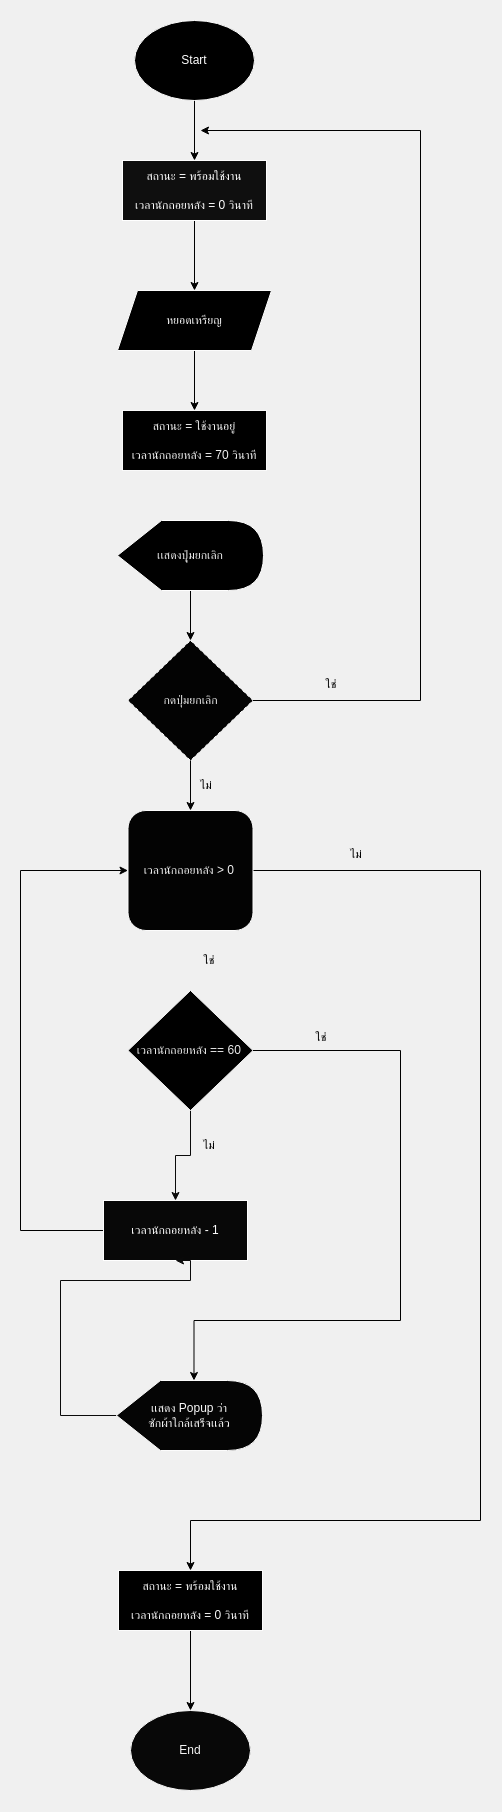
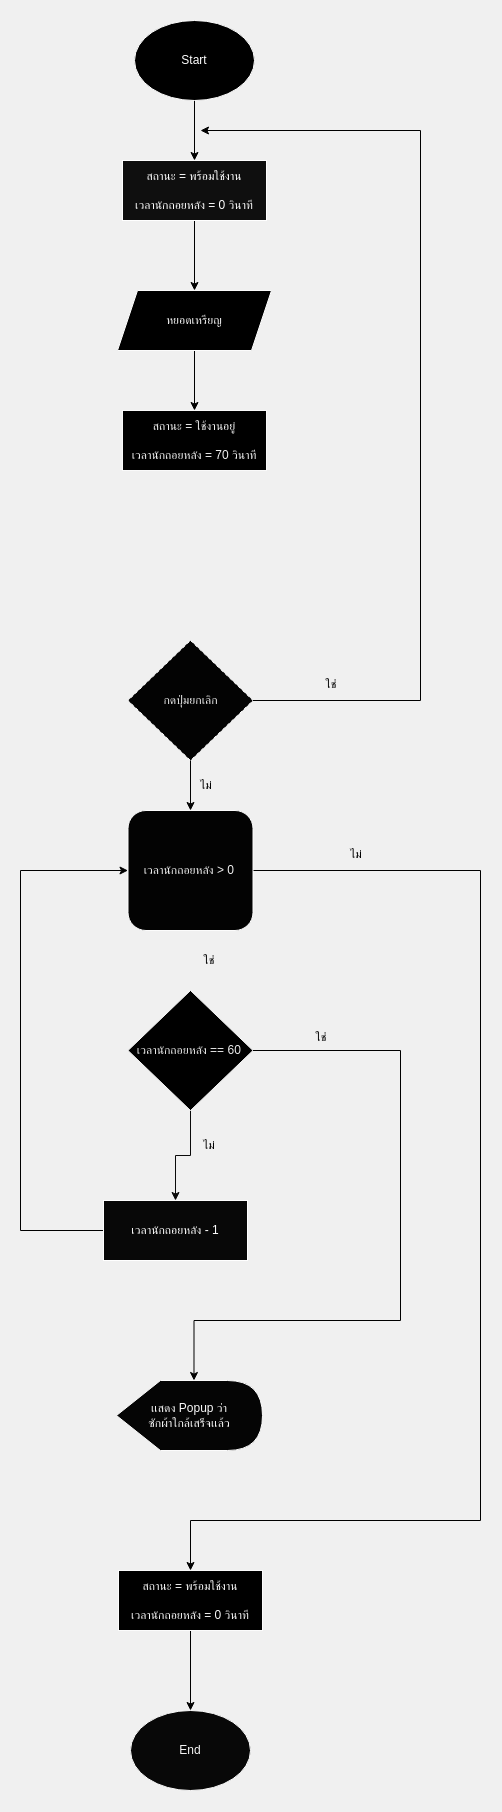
(191, 556) -> none
(191, 612) -> none
(61, 1298) -> none
